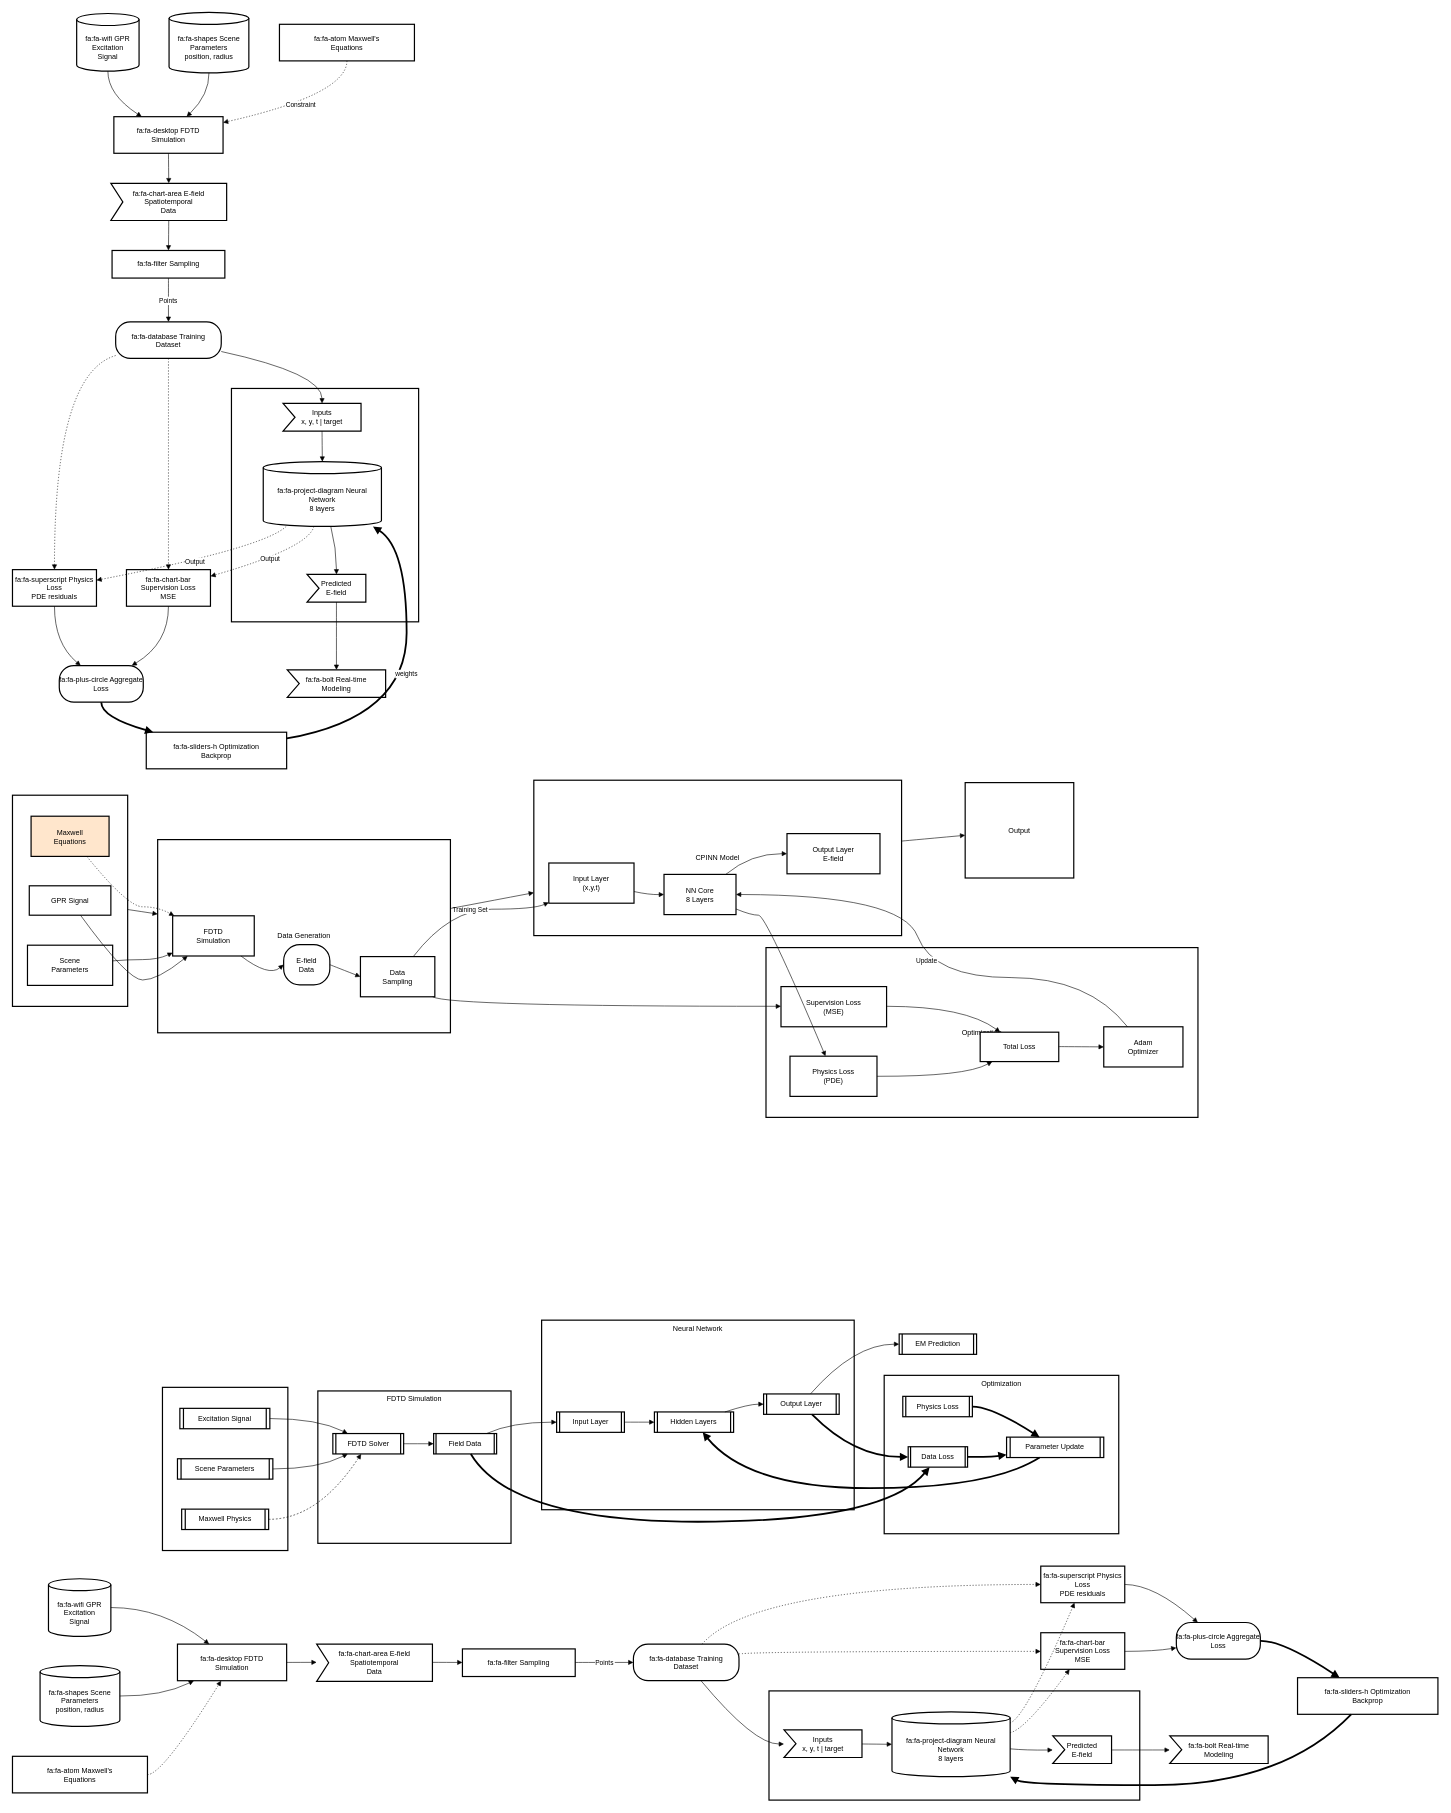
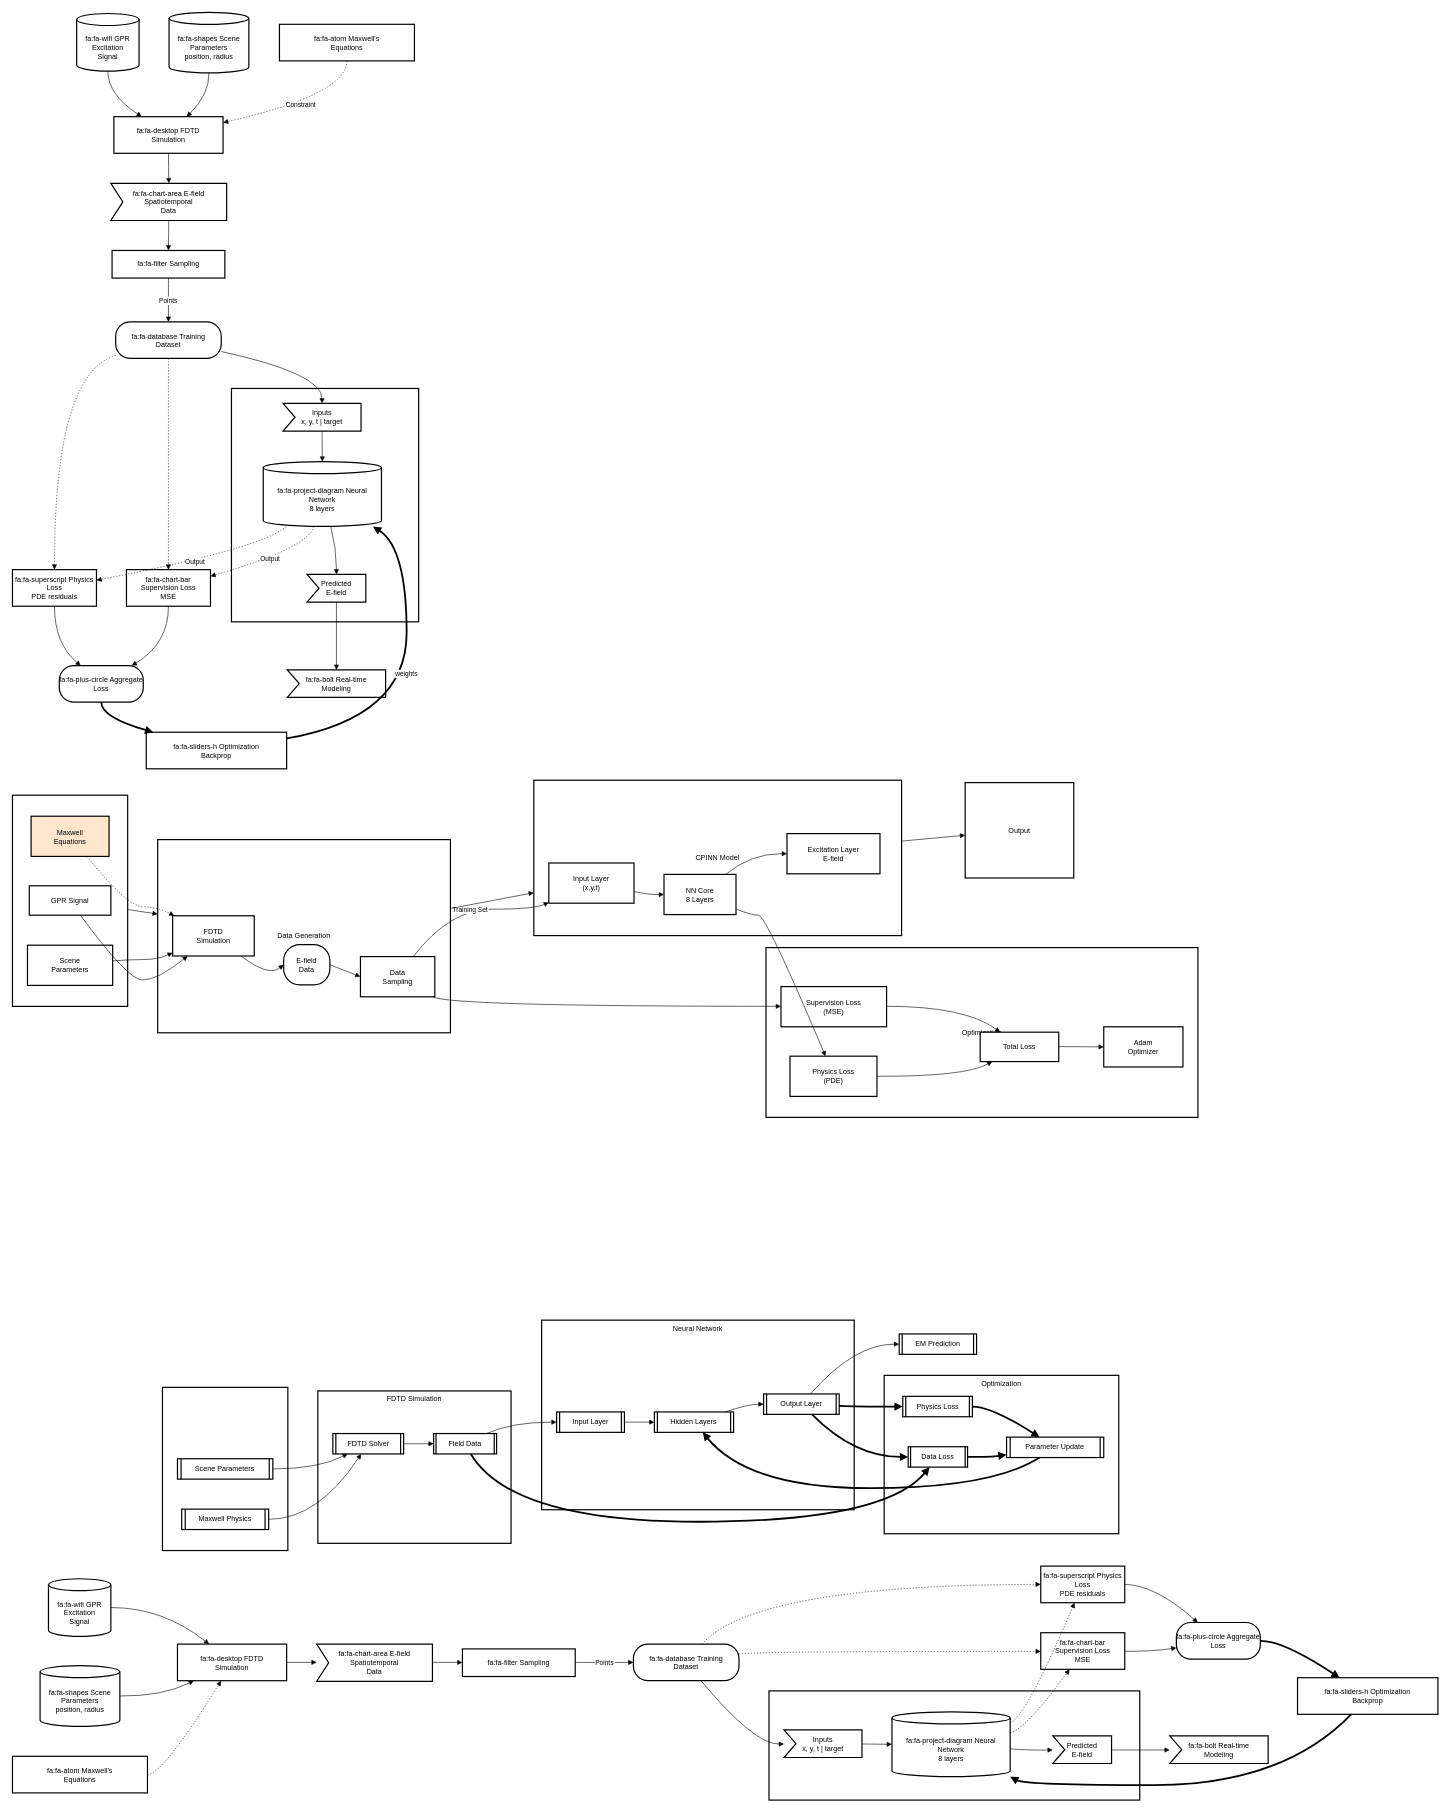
(833, 854) -> (833, 854)
(903, 920) -> none
none -> (868, 1407)
(225, 1419) -> none
(317, 1423) -> none
(321, 1500) -> (321, 1500)
